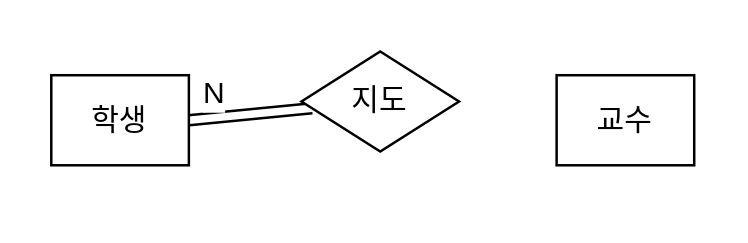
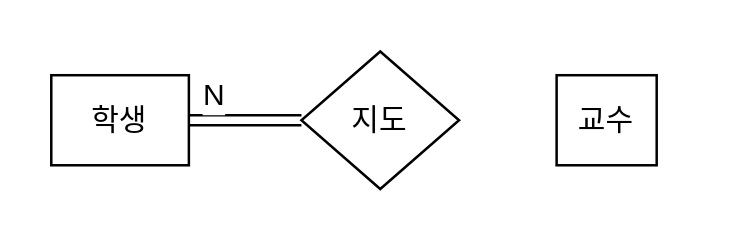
(380, 101) -> (380, 120)
(625, 120) -> (606, 120)
